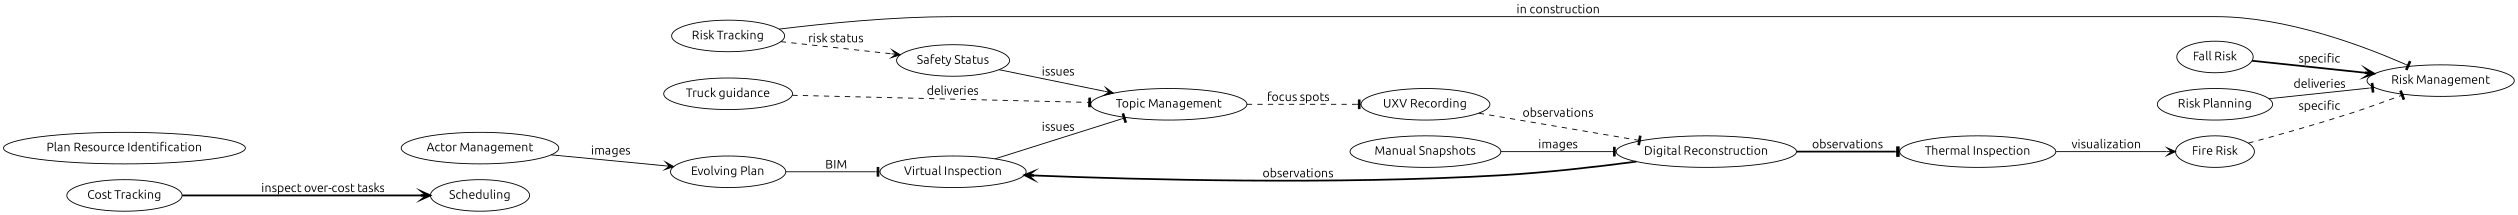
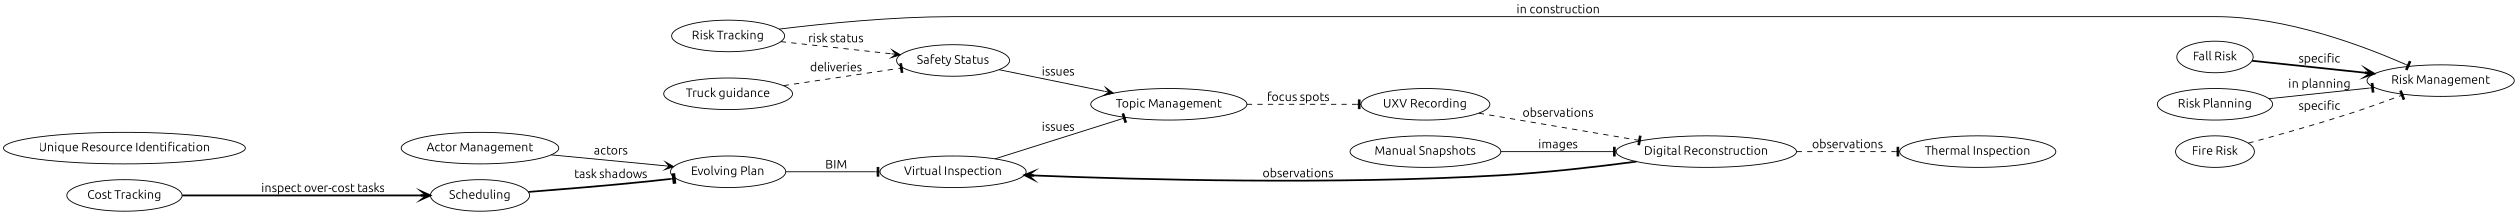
(2320, 85) -> (2320, 85)
(940, 99) -> (841, 77)
(124, 148) -> (124, 148)
(611, 151) -> (611, 151)
(1846, 152) -> (1846, 152)
(2111, 152) -> none
none -> (600, 186)
